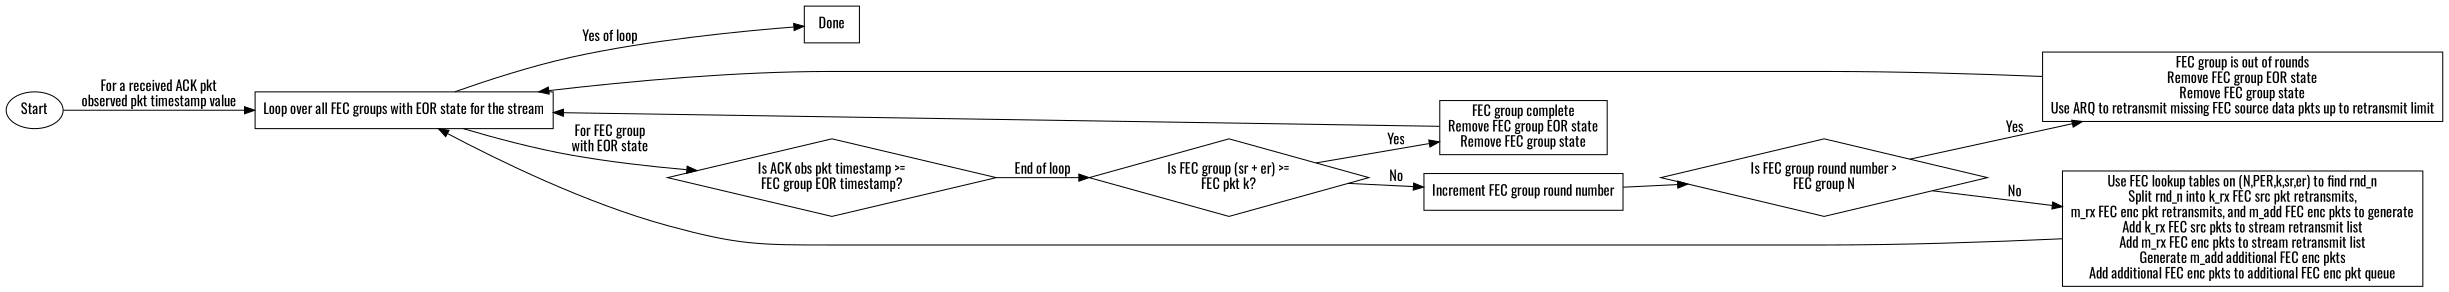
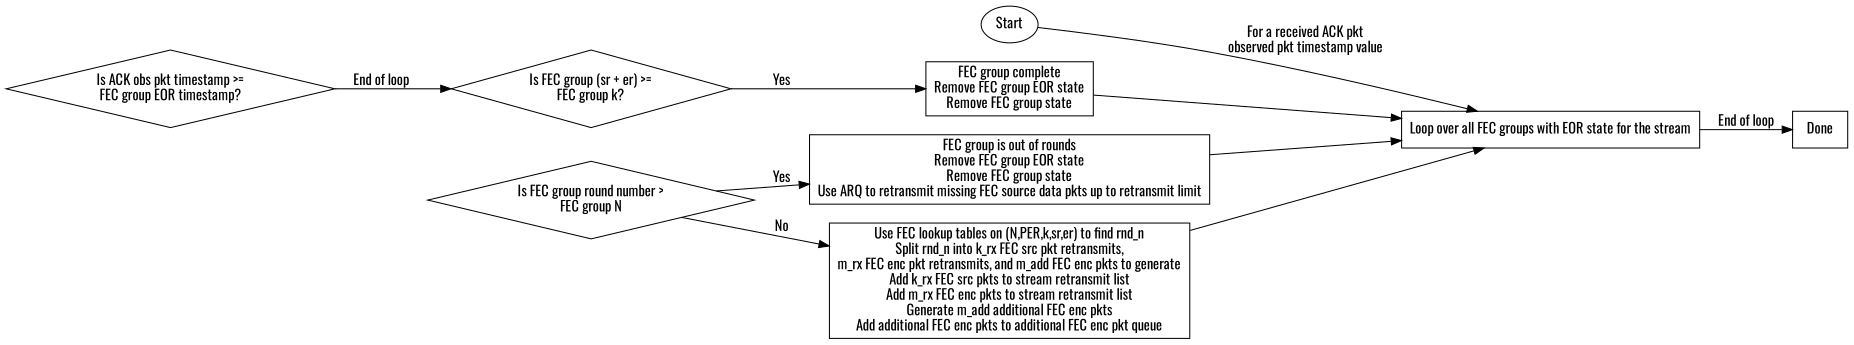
(610, 37) -> (1746, 122)
(574, 156) -> none
(1229, 178) -> (591, 89)
(1523, 192) -> none
